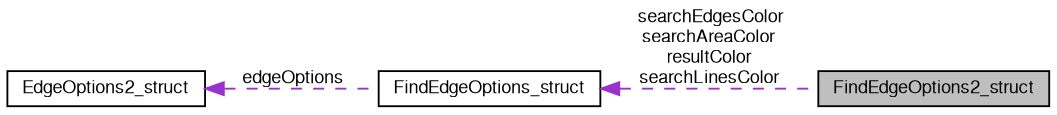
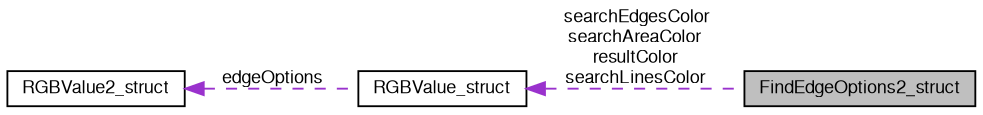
(106, 89) -> (96, 89)
(490, 89) -> (442, 89)
